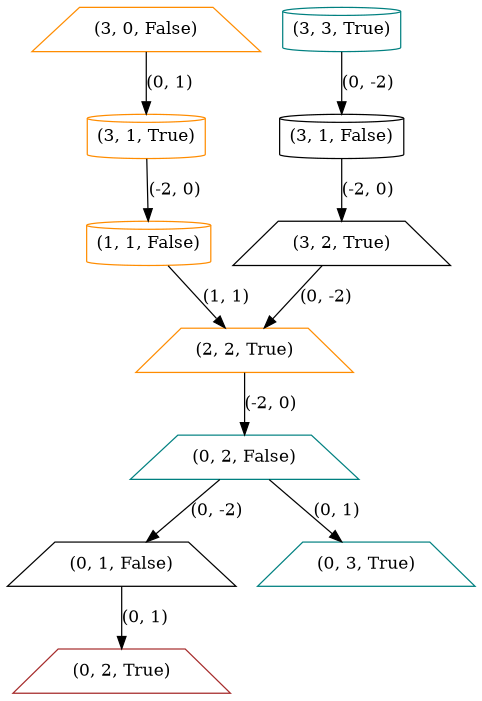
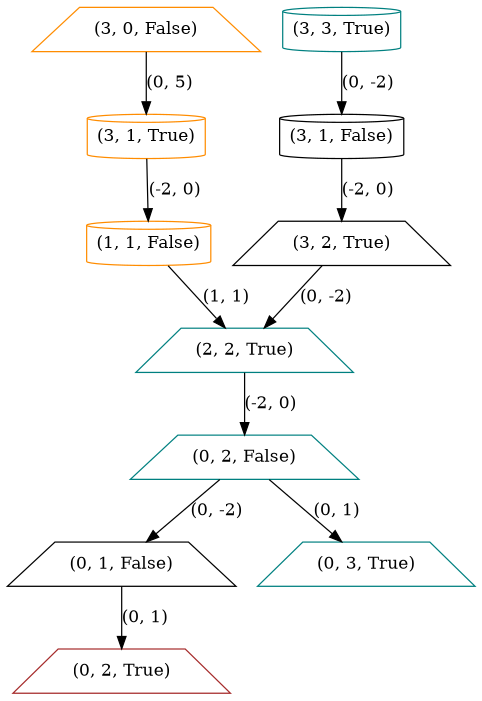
(170, 83) -> (170, 83)
(245, 350) -> (245, 350)
